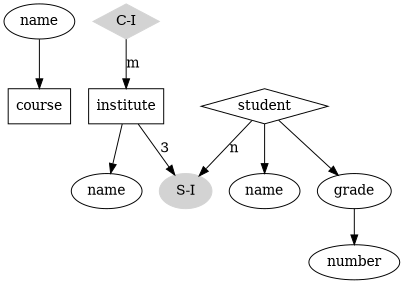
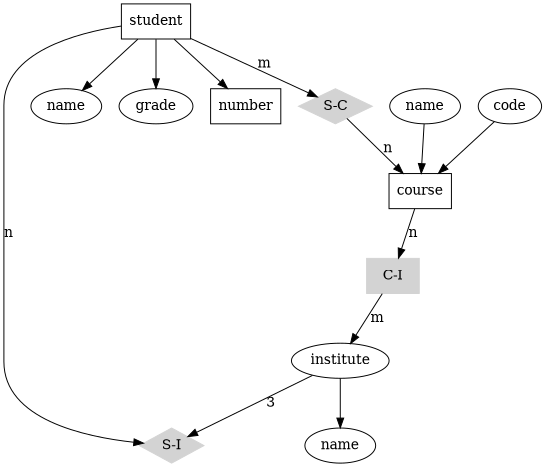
(126, 21) -> (393, 276)
(126, 106) -> (340, 361)
(265, 106) -> (156, 21)
none -> (335, 106)
none -> (510, 106)
(186, 191) -> (172, 446)
(354, 222) -> (197, 60)
none -> (408, 229)
(354, 262) -> (246, 106)
